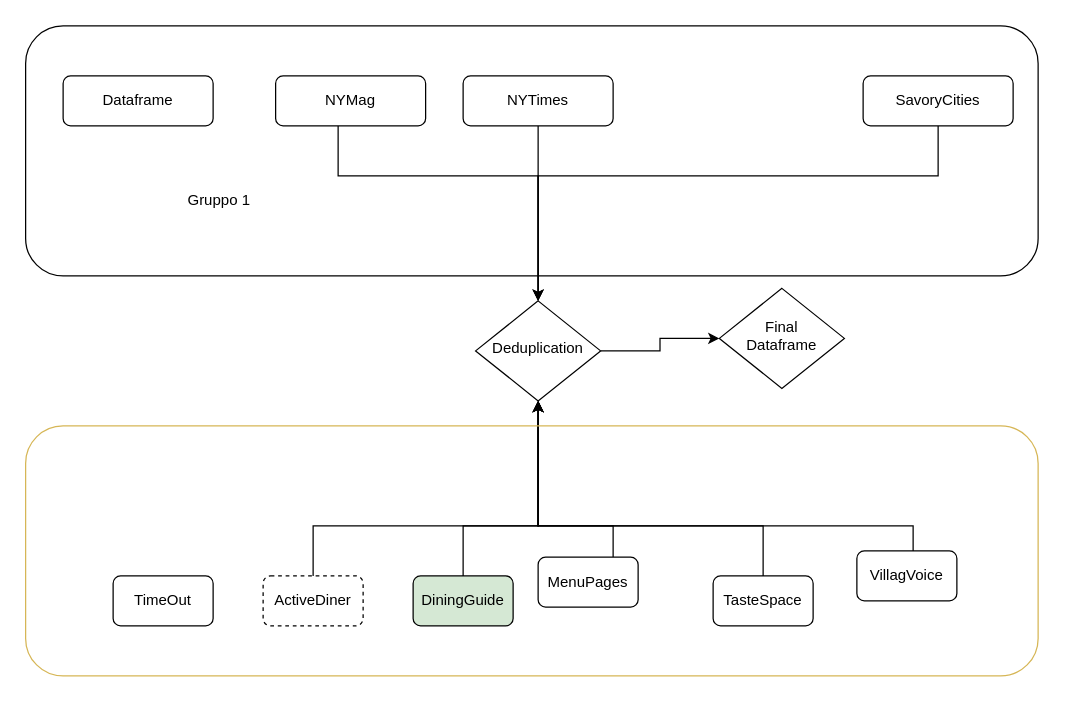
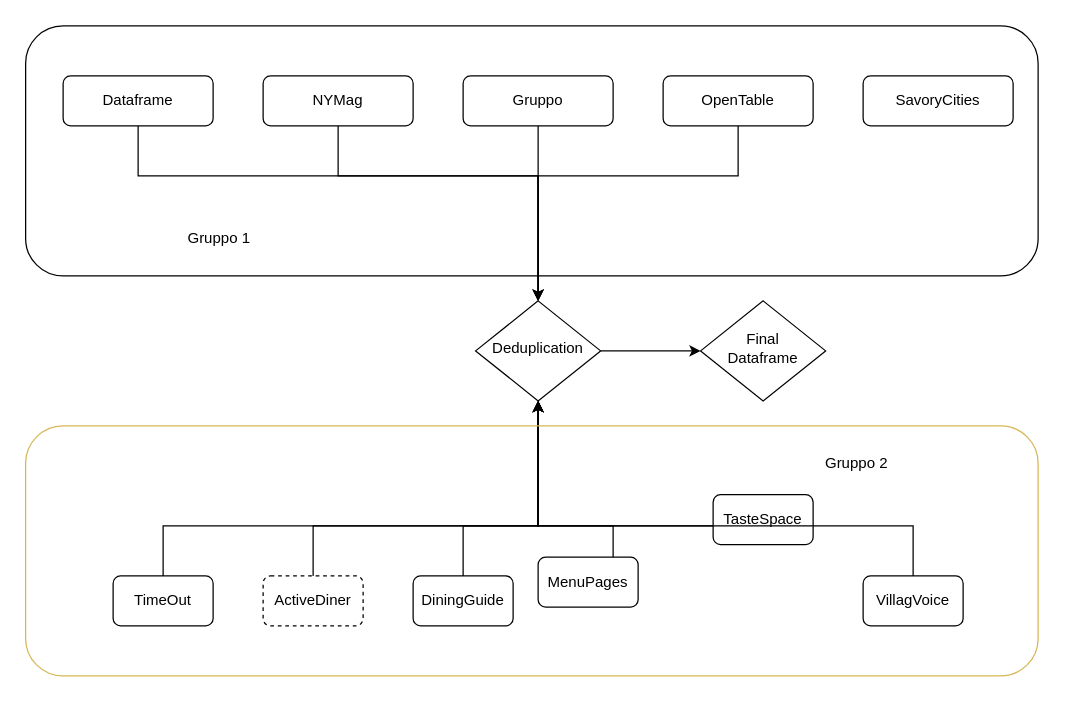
(351, 101) -> (338, 101)
(538, 101) -> (538, 101)
none -> (738, 101)
none -> (738, 149)
none -> (212, 176)
(864, 176) -> none
(219, 201) -> (219, 238)
(782, 338) -> (763, 351)
none -> (857, 463)
none -> (211, 526)
(463, 528) -> (463, 528)
(907, 576) -> (913, 601)
(463, 601) -> (463, 601)
(763, 601) -> (763, 519)
